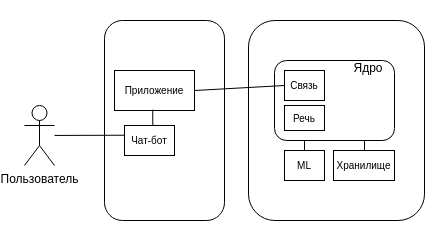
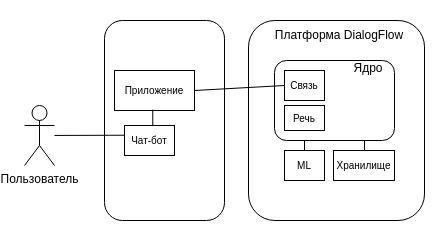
none -> (340, 36)
